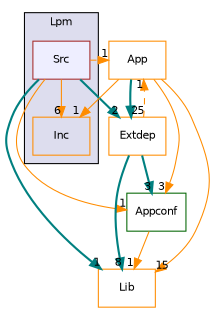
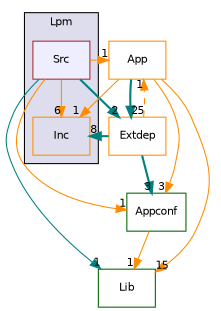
(19, 179) -> (19, 179)
(116, 201) -> (105, 136)
(127, 288) -> (127, 288)
